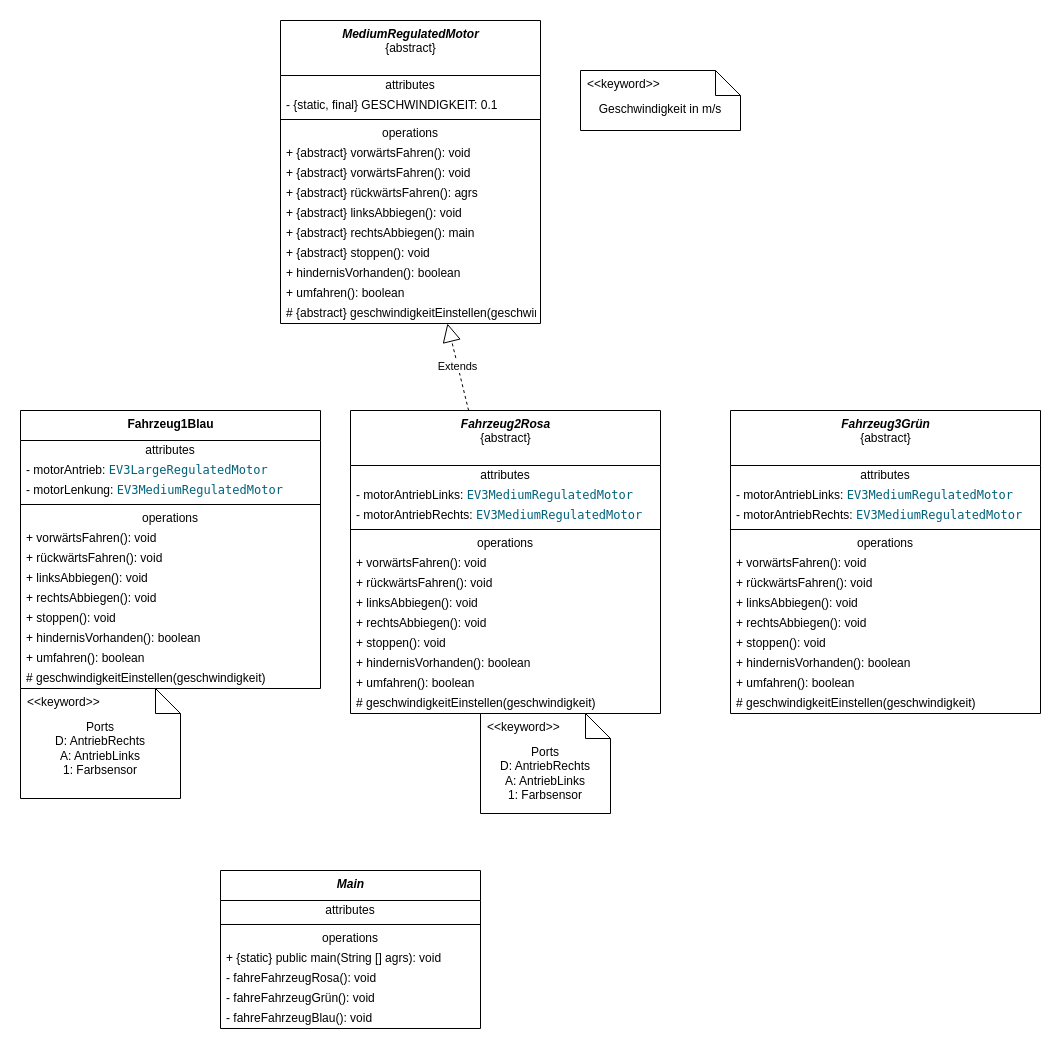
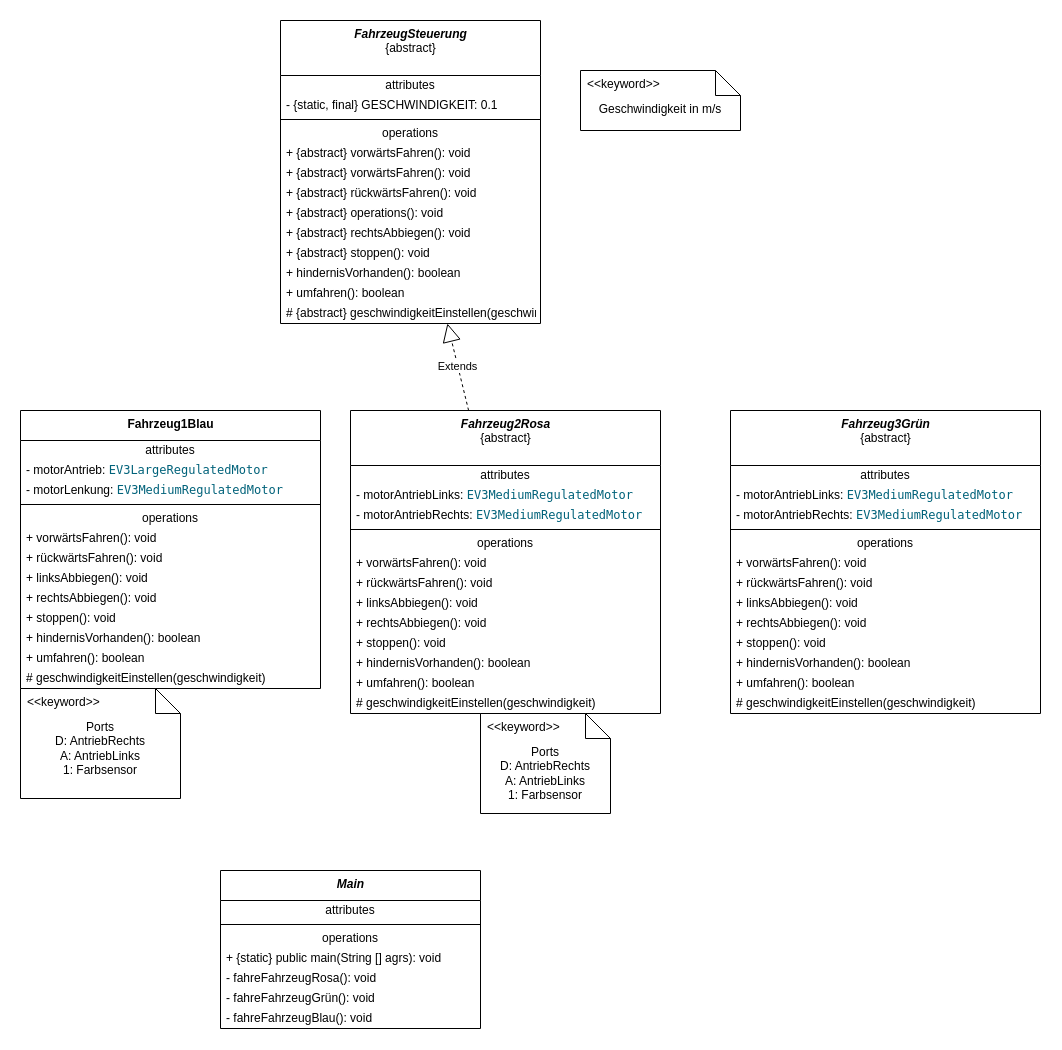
(411, 42) -> (411, 42)
(404, 194) -> (403, 194)
(391, 214) -> (384, 214)
(398, 234) -> (398, 234)
